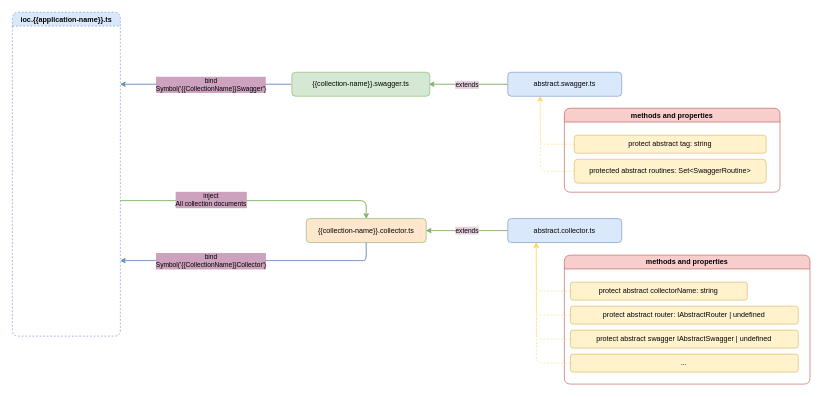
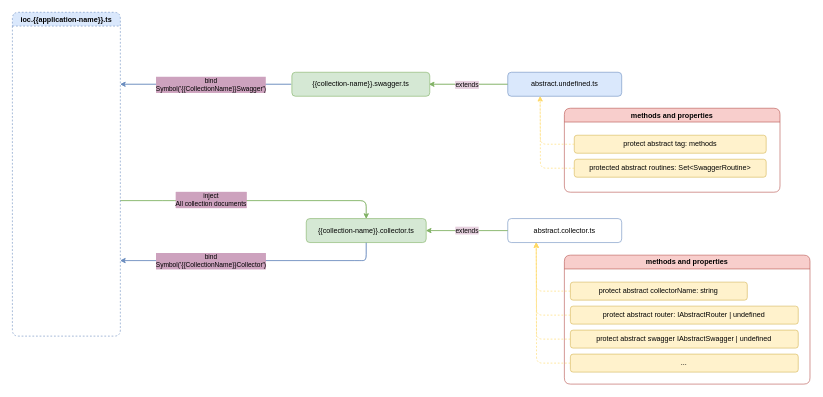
(565, 84) -> (565, 84)
(671, 144) -> (671, 144)
(670, 171) -> (670, 168)
(366, 231) -> (366, 231)
(565, 231) -> (565, 231)
